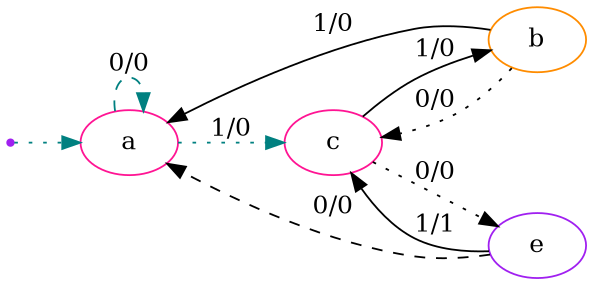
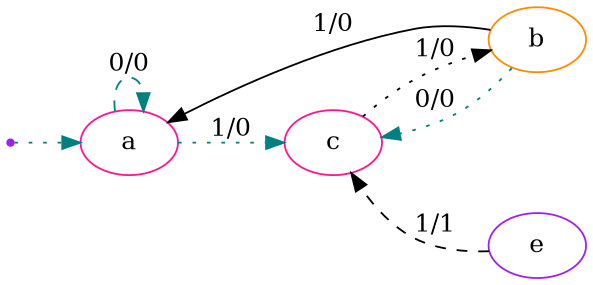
(414, 80) -> (414, 80)
(462, 111) -> (462, 111)
(427, 190) -> none
(331, 236) -> none
(416, 239) -> (416, 239)
